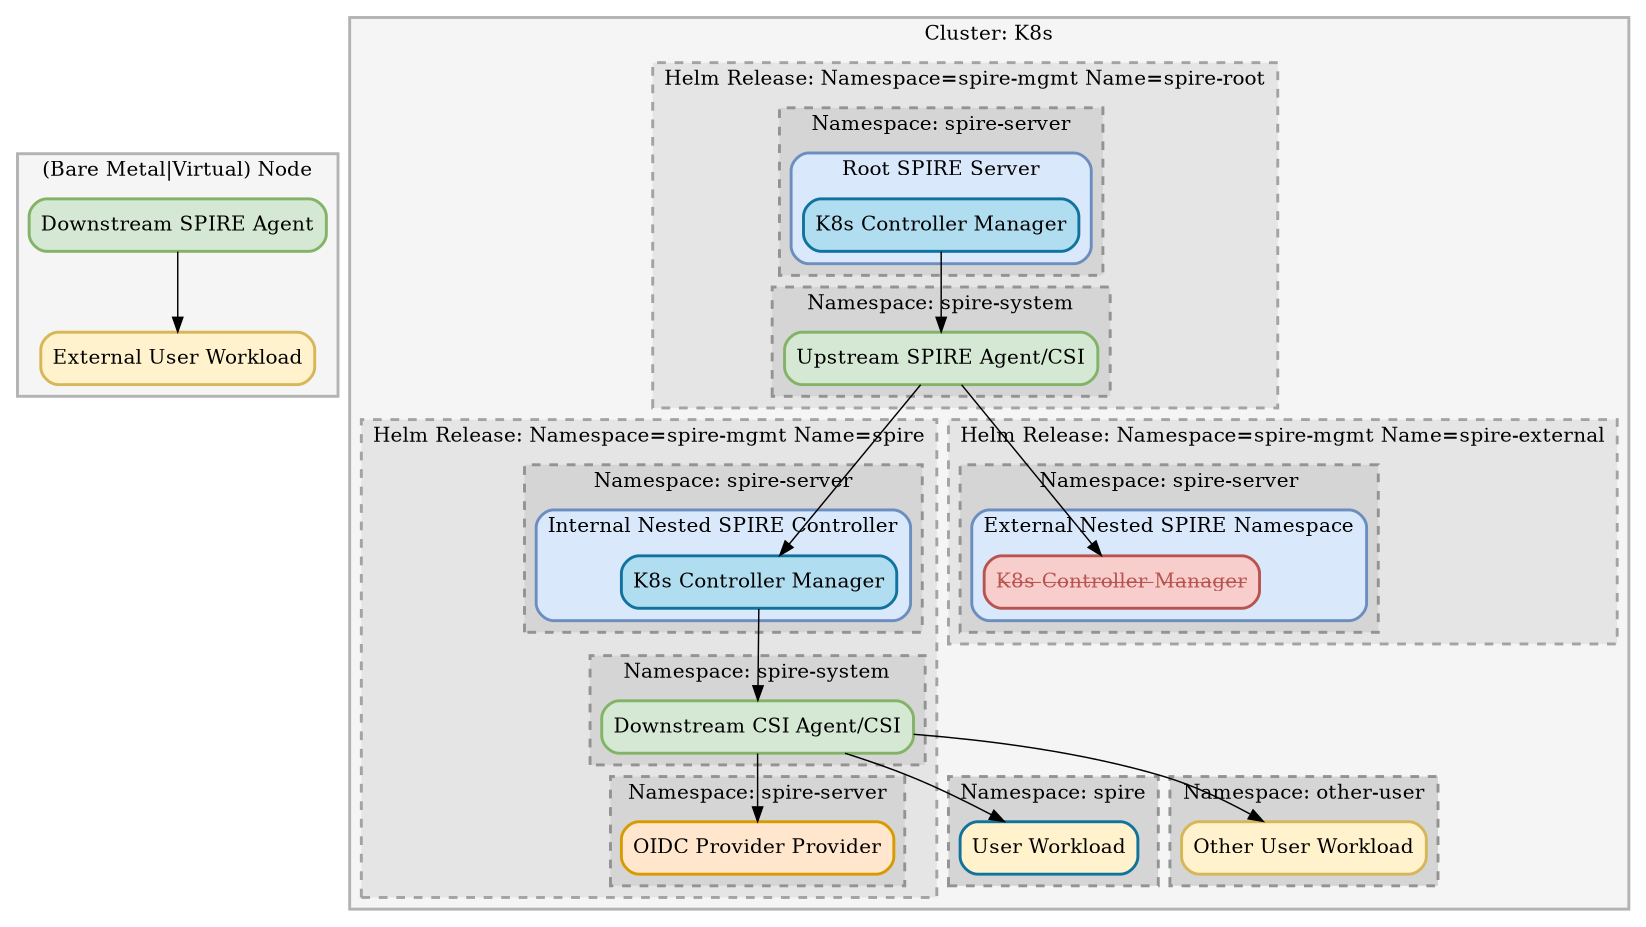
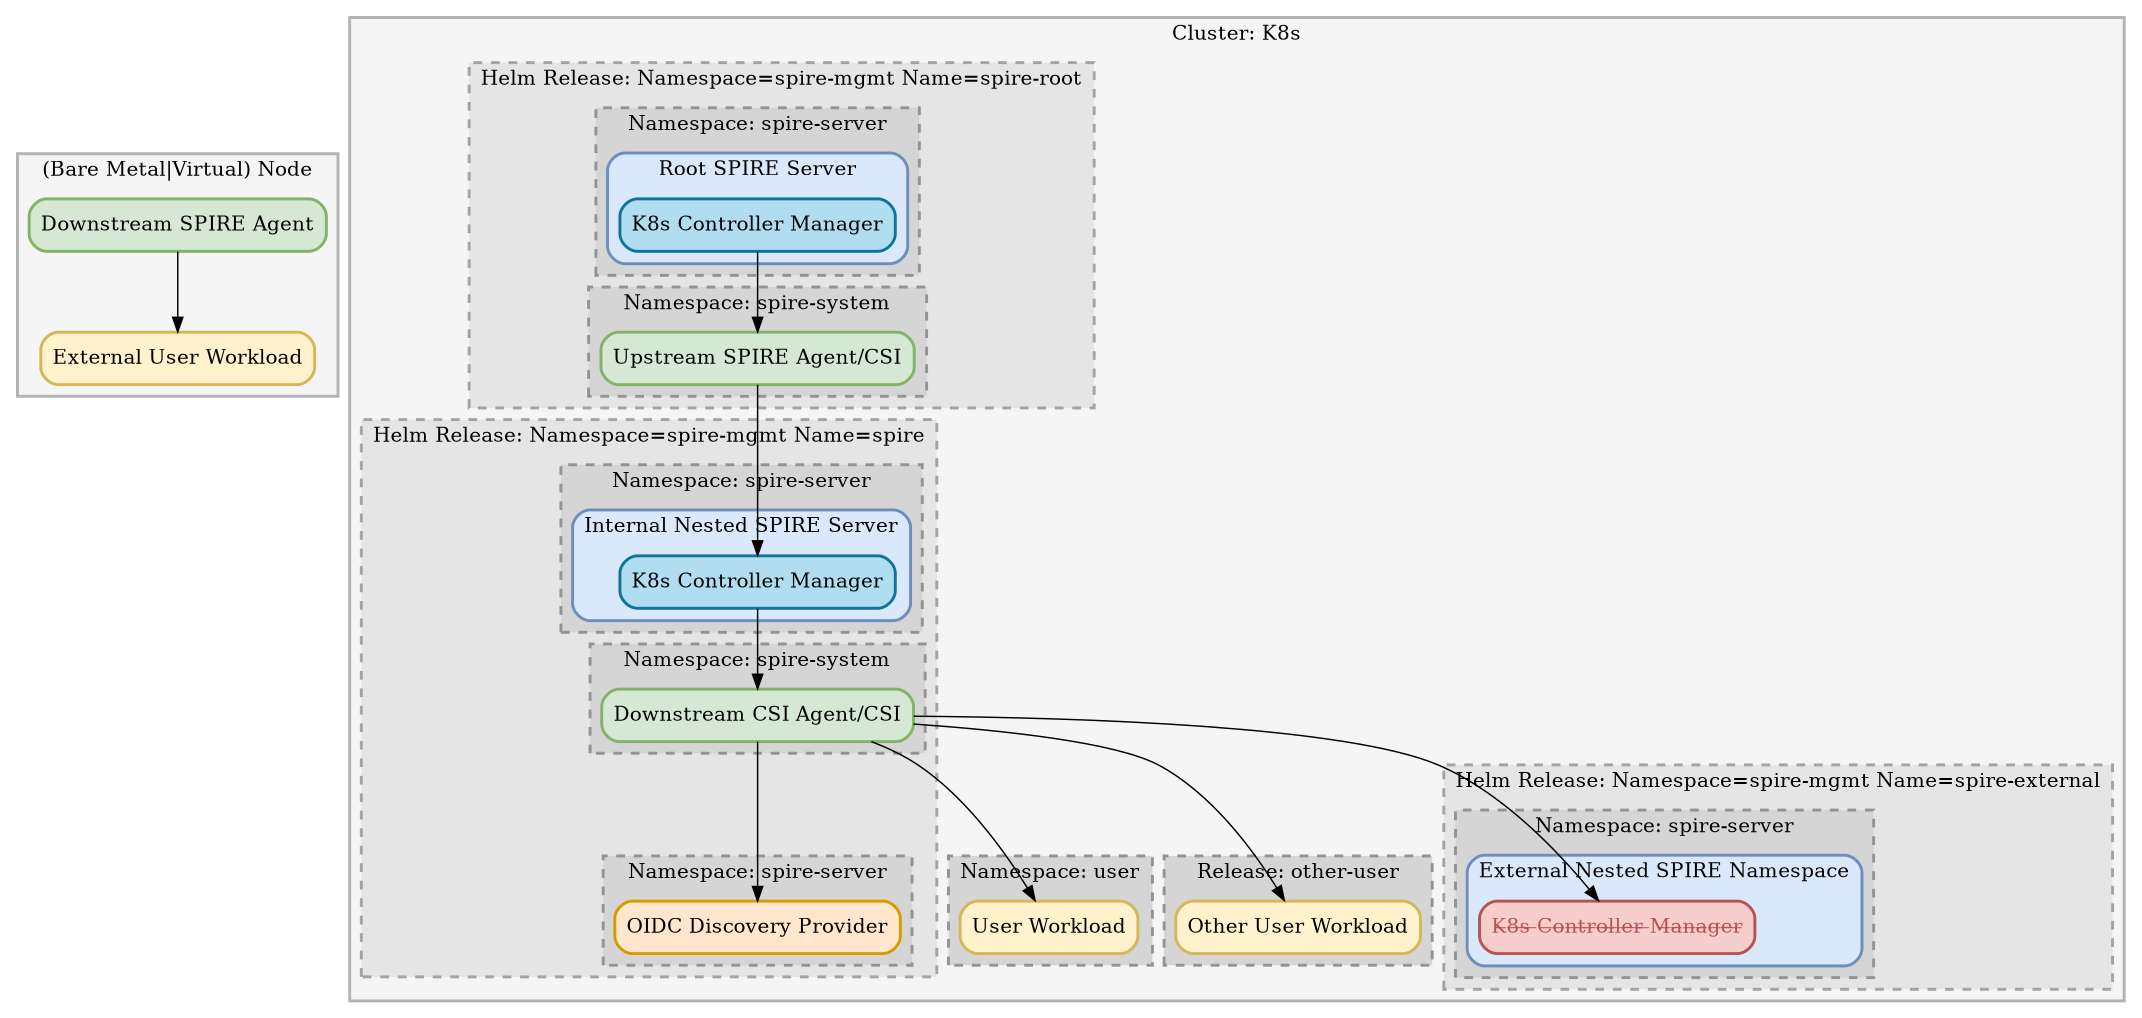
(1017, 452) -> (1276, 733)
(723, 527) -> (742, 527)
(1053, 793) -> (1050, 873)
(1304, 793) -> (1298, 873)
(758, 848) -> (758, 927)
(1049, 848) -> (1049, 927)
